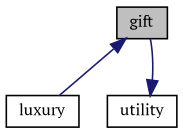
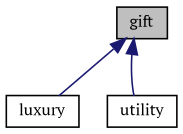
(153, 59) -> (132, 75)
